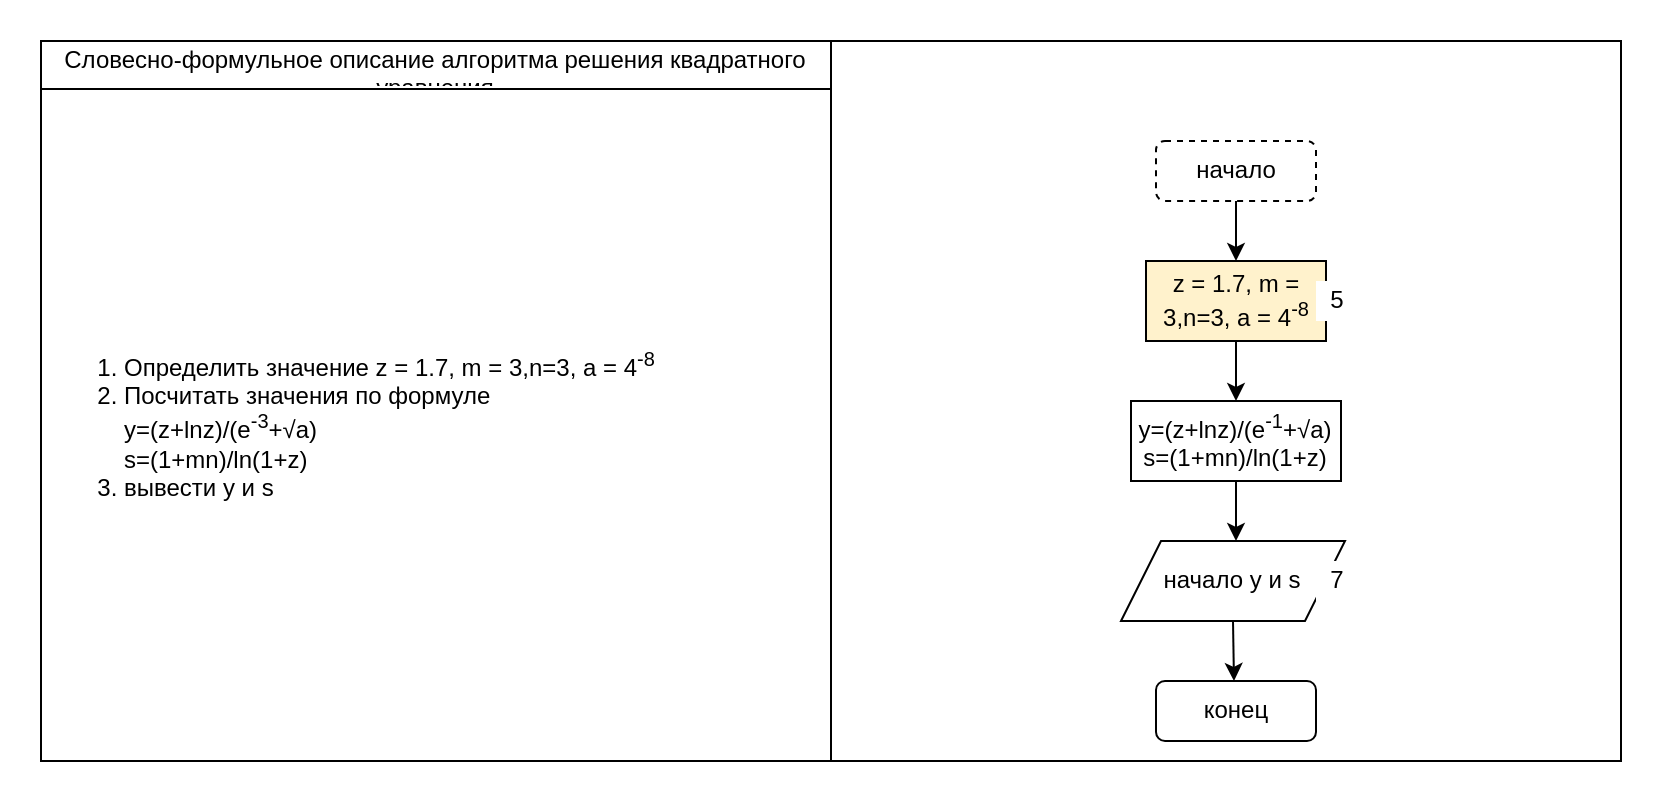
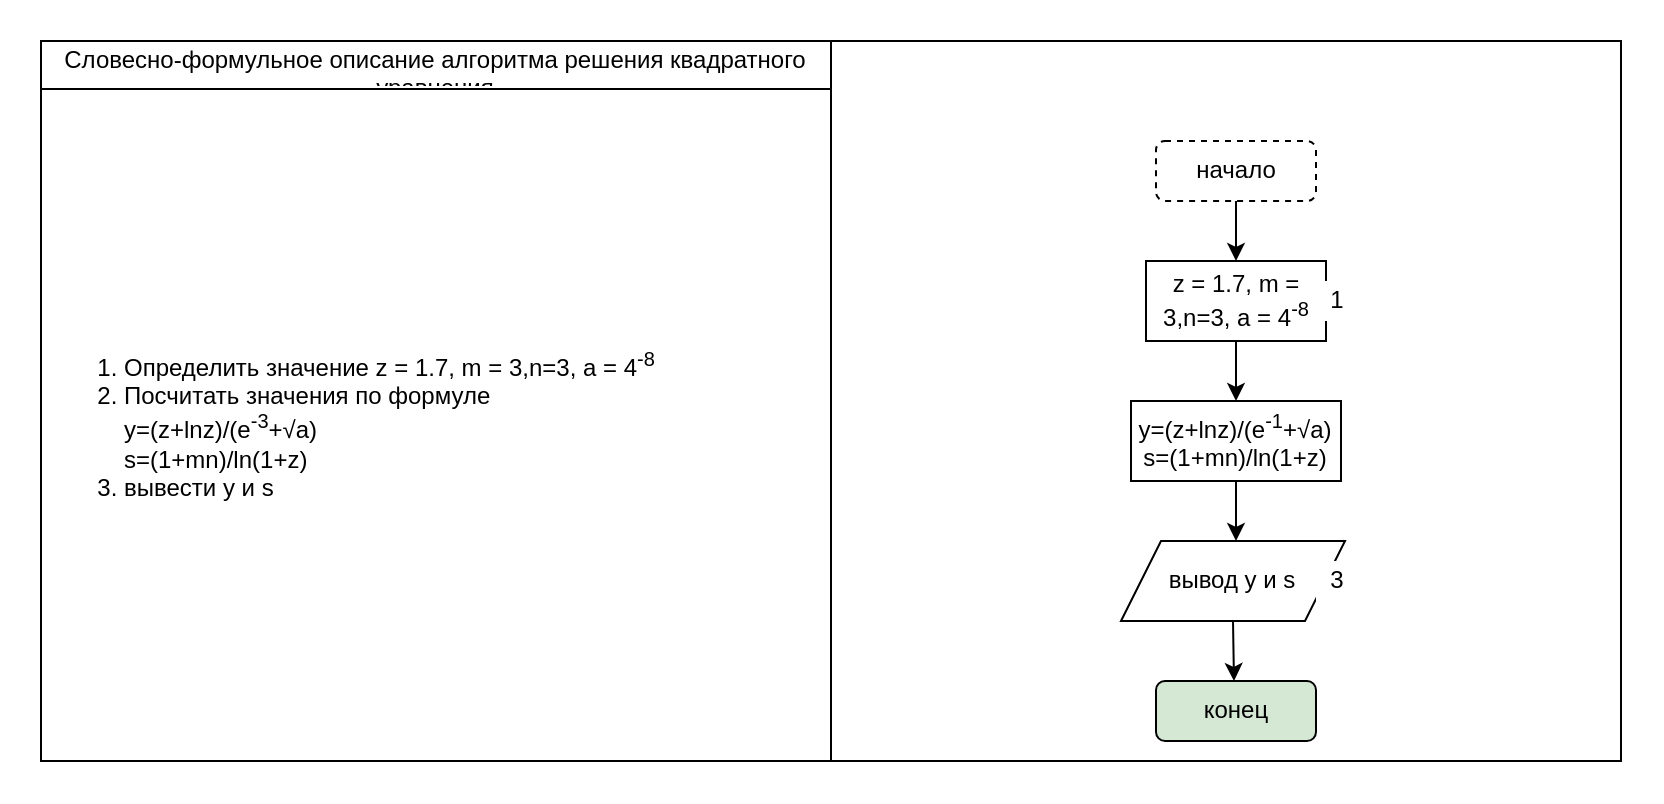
(1236, 301) -> (1236, 301)
(1338, 301) -> (1338, 301)
(1233, 581) -> (1233, 581)
(1338, 581) -> (1338, 581)
(1236, 711) -> (1236, 711)
